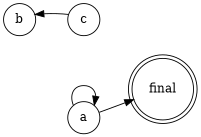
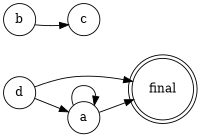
(56, 14) -> (47, 26)
none -> (20, 93)
